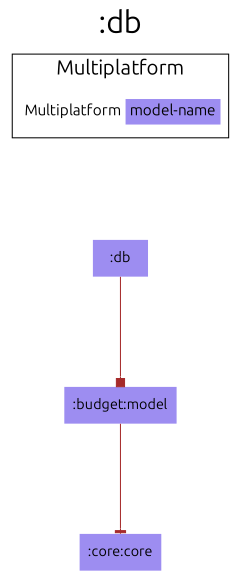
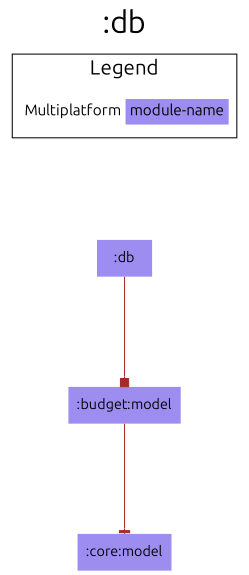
(120, 69) -> (125, 69)
(173, 111) -> (177, 111)
(120, 552) -> (125, 552)
